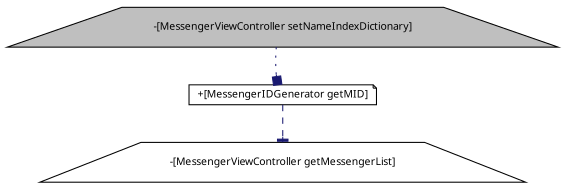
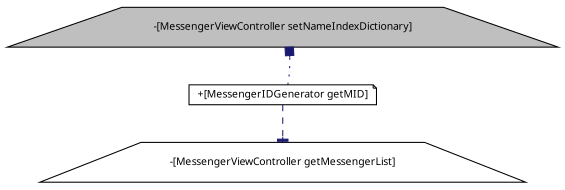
(276, 61) -> (289, 71)
